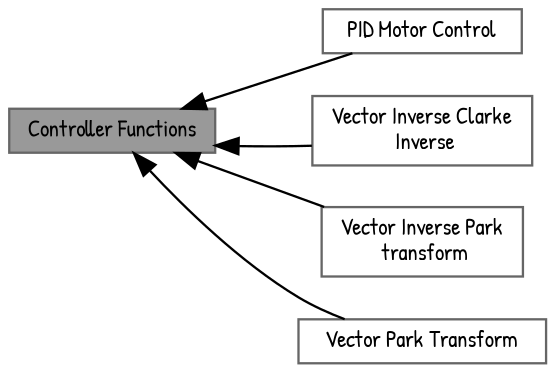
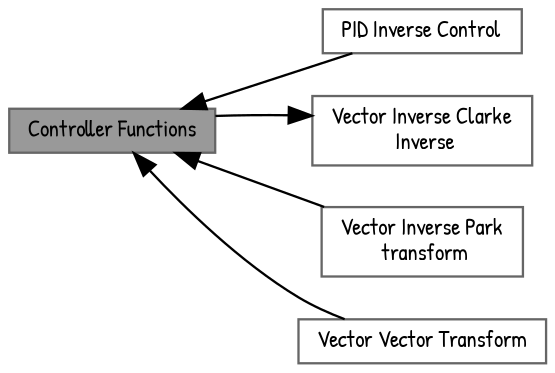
(422, 31) -> (422, 31)
(275, 146) -> (252, 115)
(422, 341) -> (422, 341)
